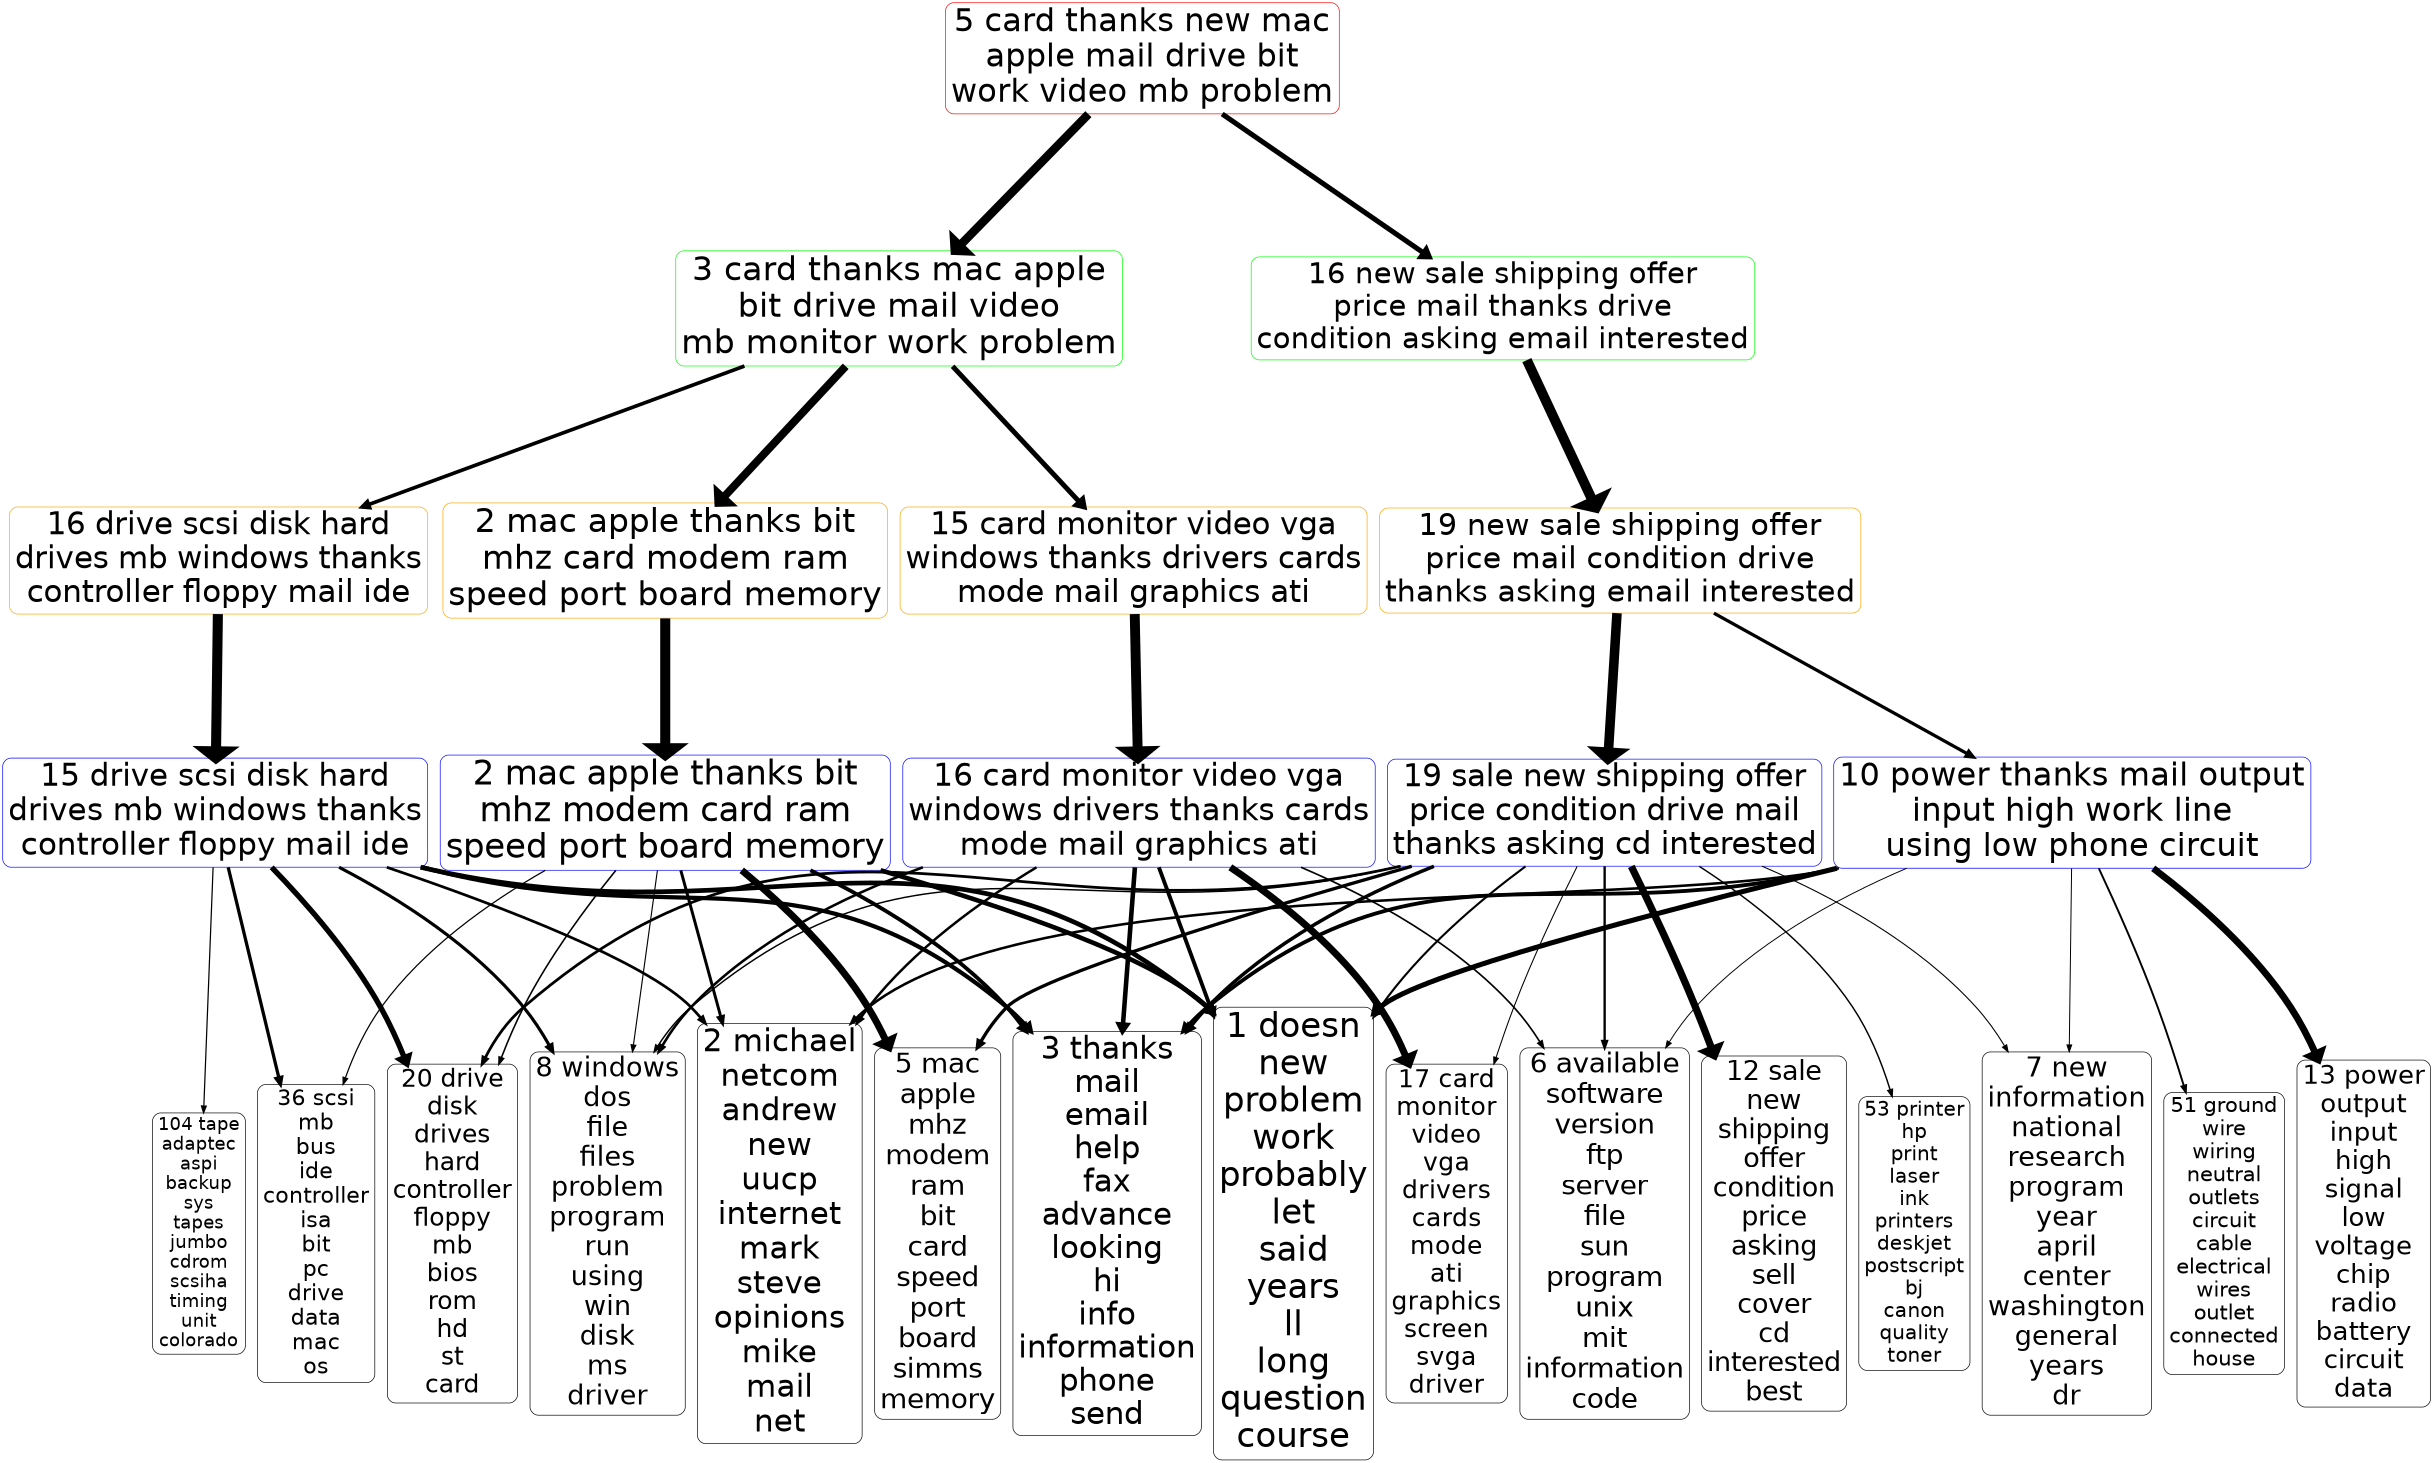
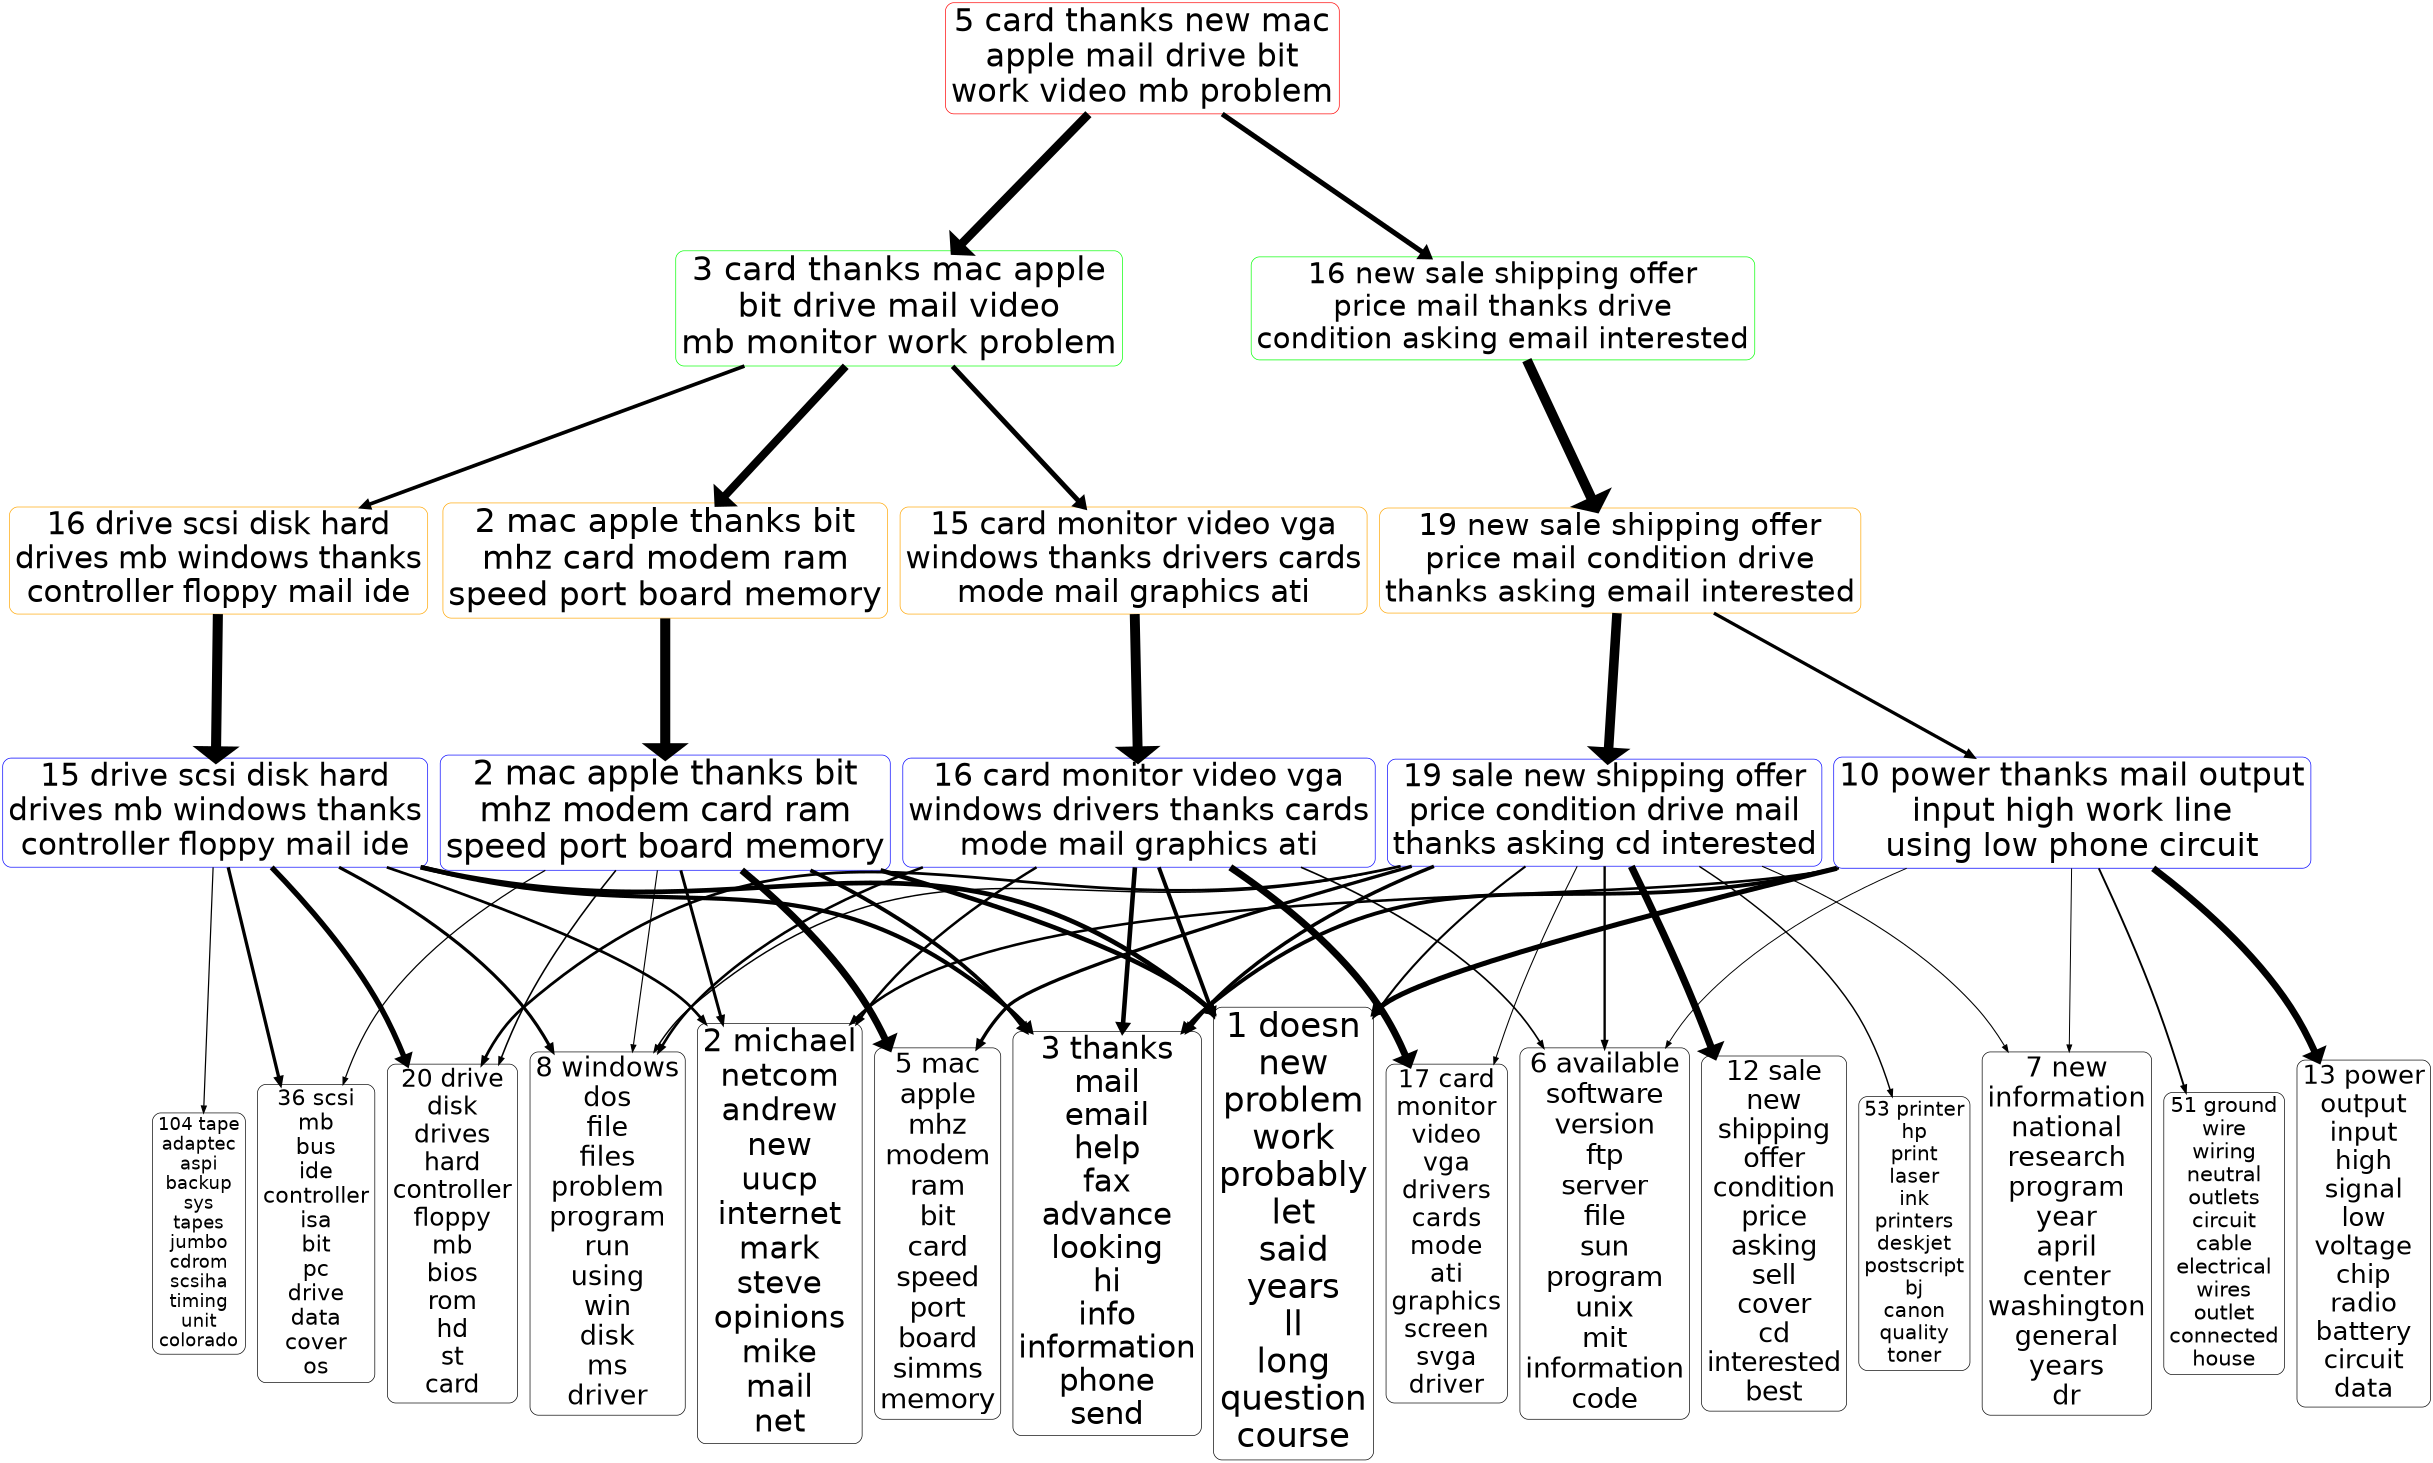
(316, 1234) -> (316, 1234)
